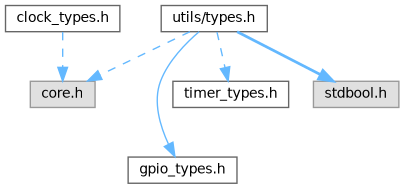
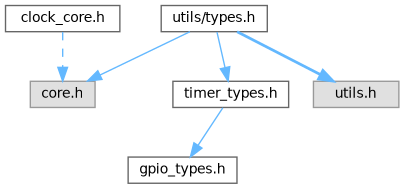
(63, 19) -> (63, 19)
(221, 50) -> (221, 50)
(145, 53) -> (145, 53)
(160, 82) -> (211, 126)
(356, 94) -> (356, 94)
